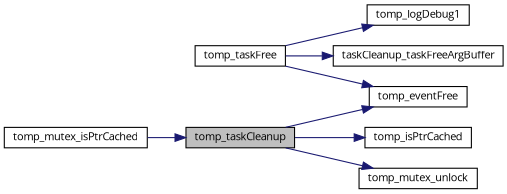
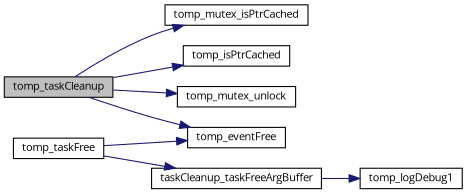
(324, 37) -> (335, 178)
(161, 138) -> (122, 49)
